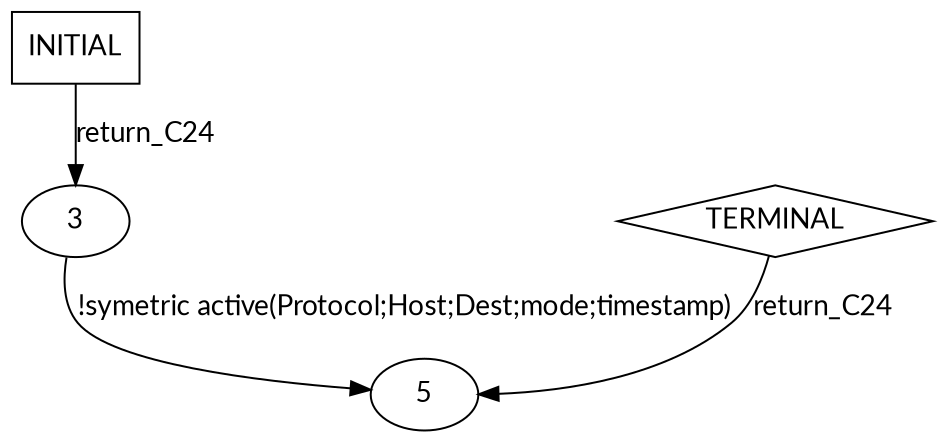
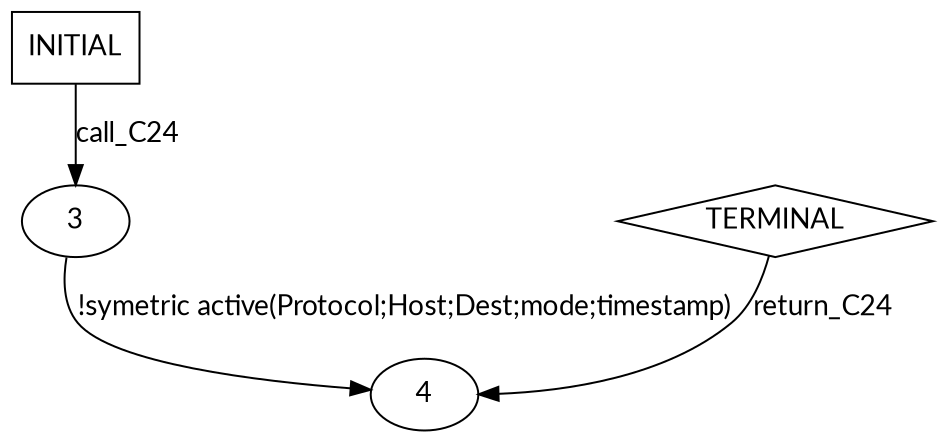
(145, 135) -> (128, 135)
(425, 395) -> (425, 395)
